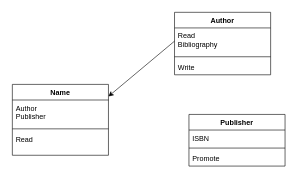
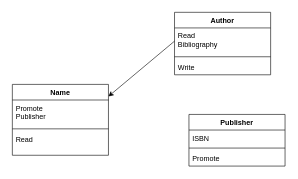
(28, 108) -> (30, 108)
